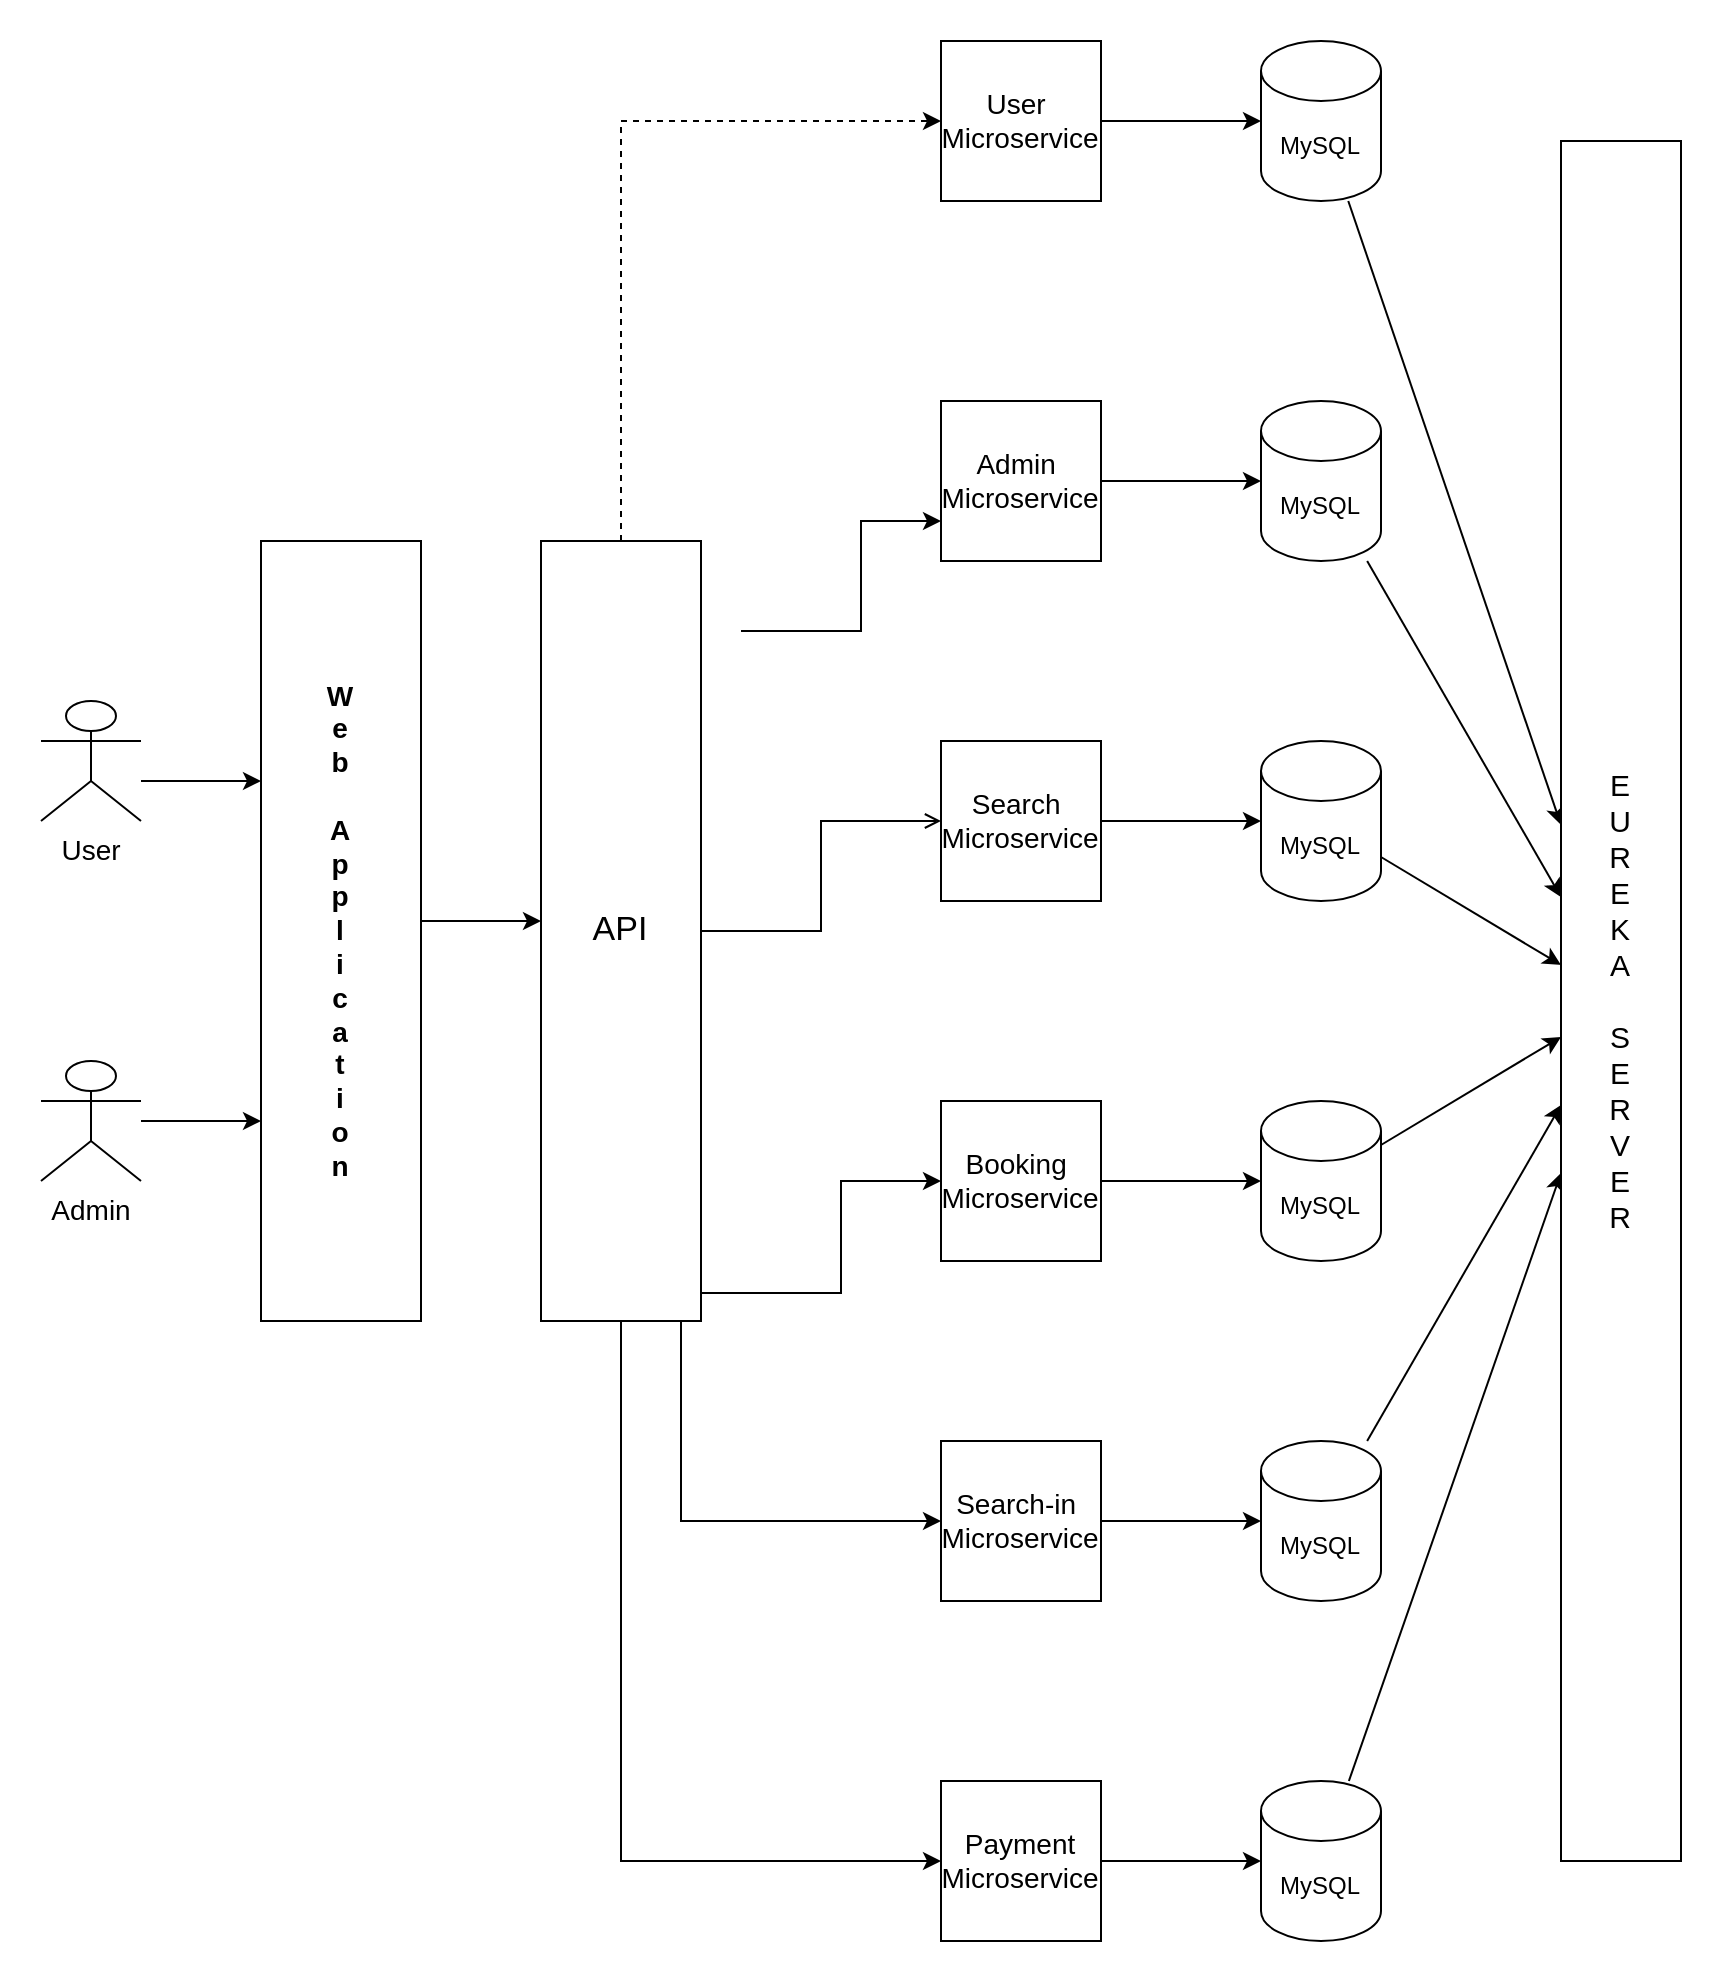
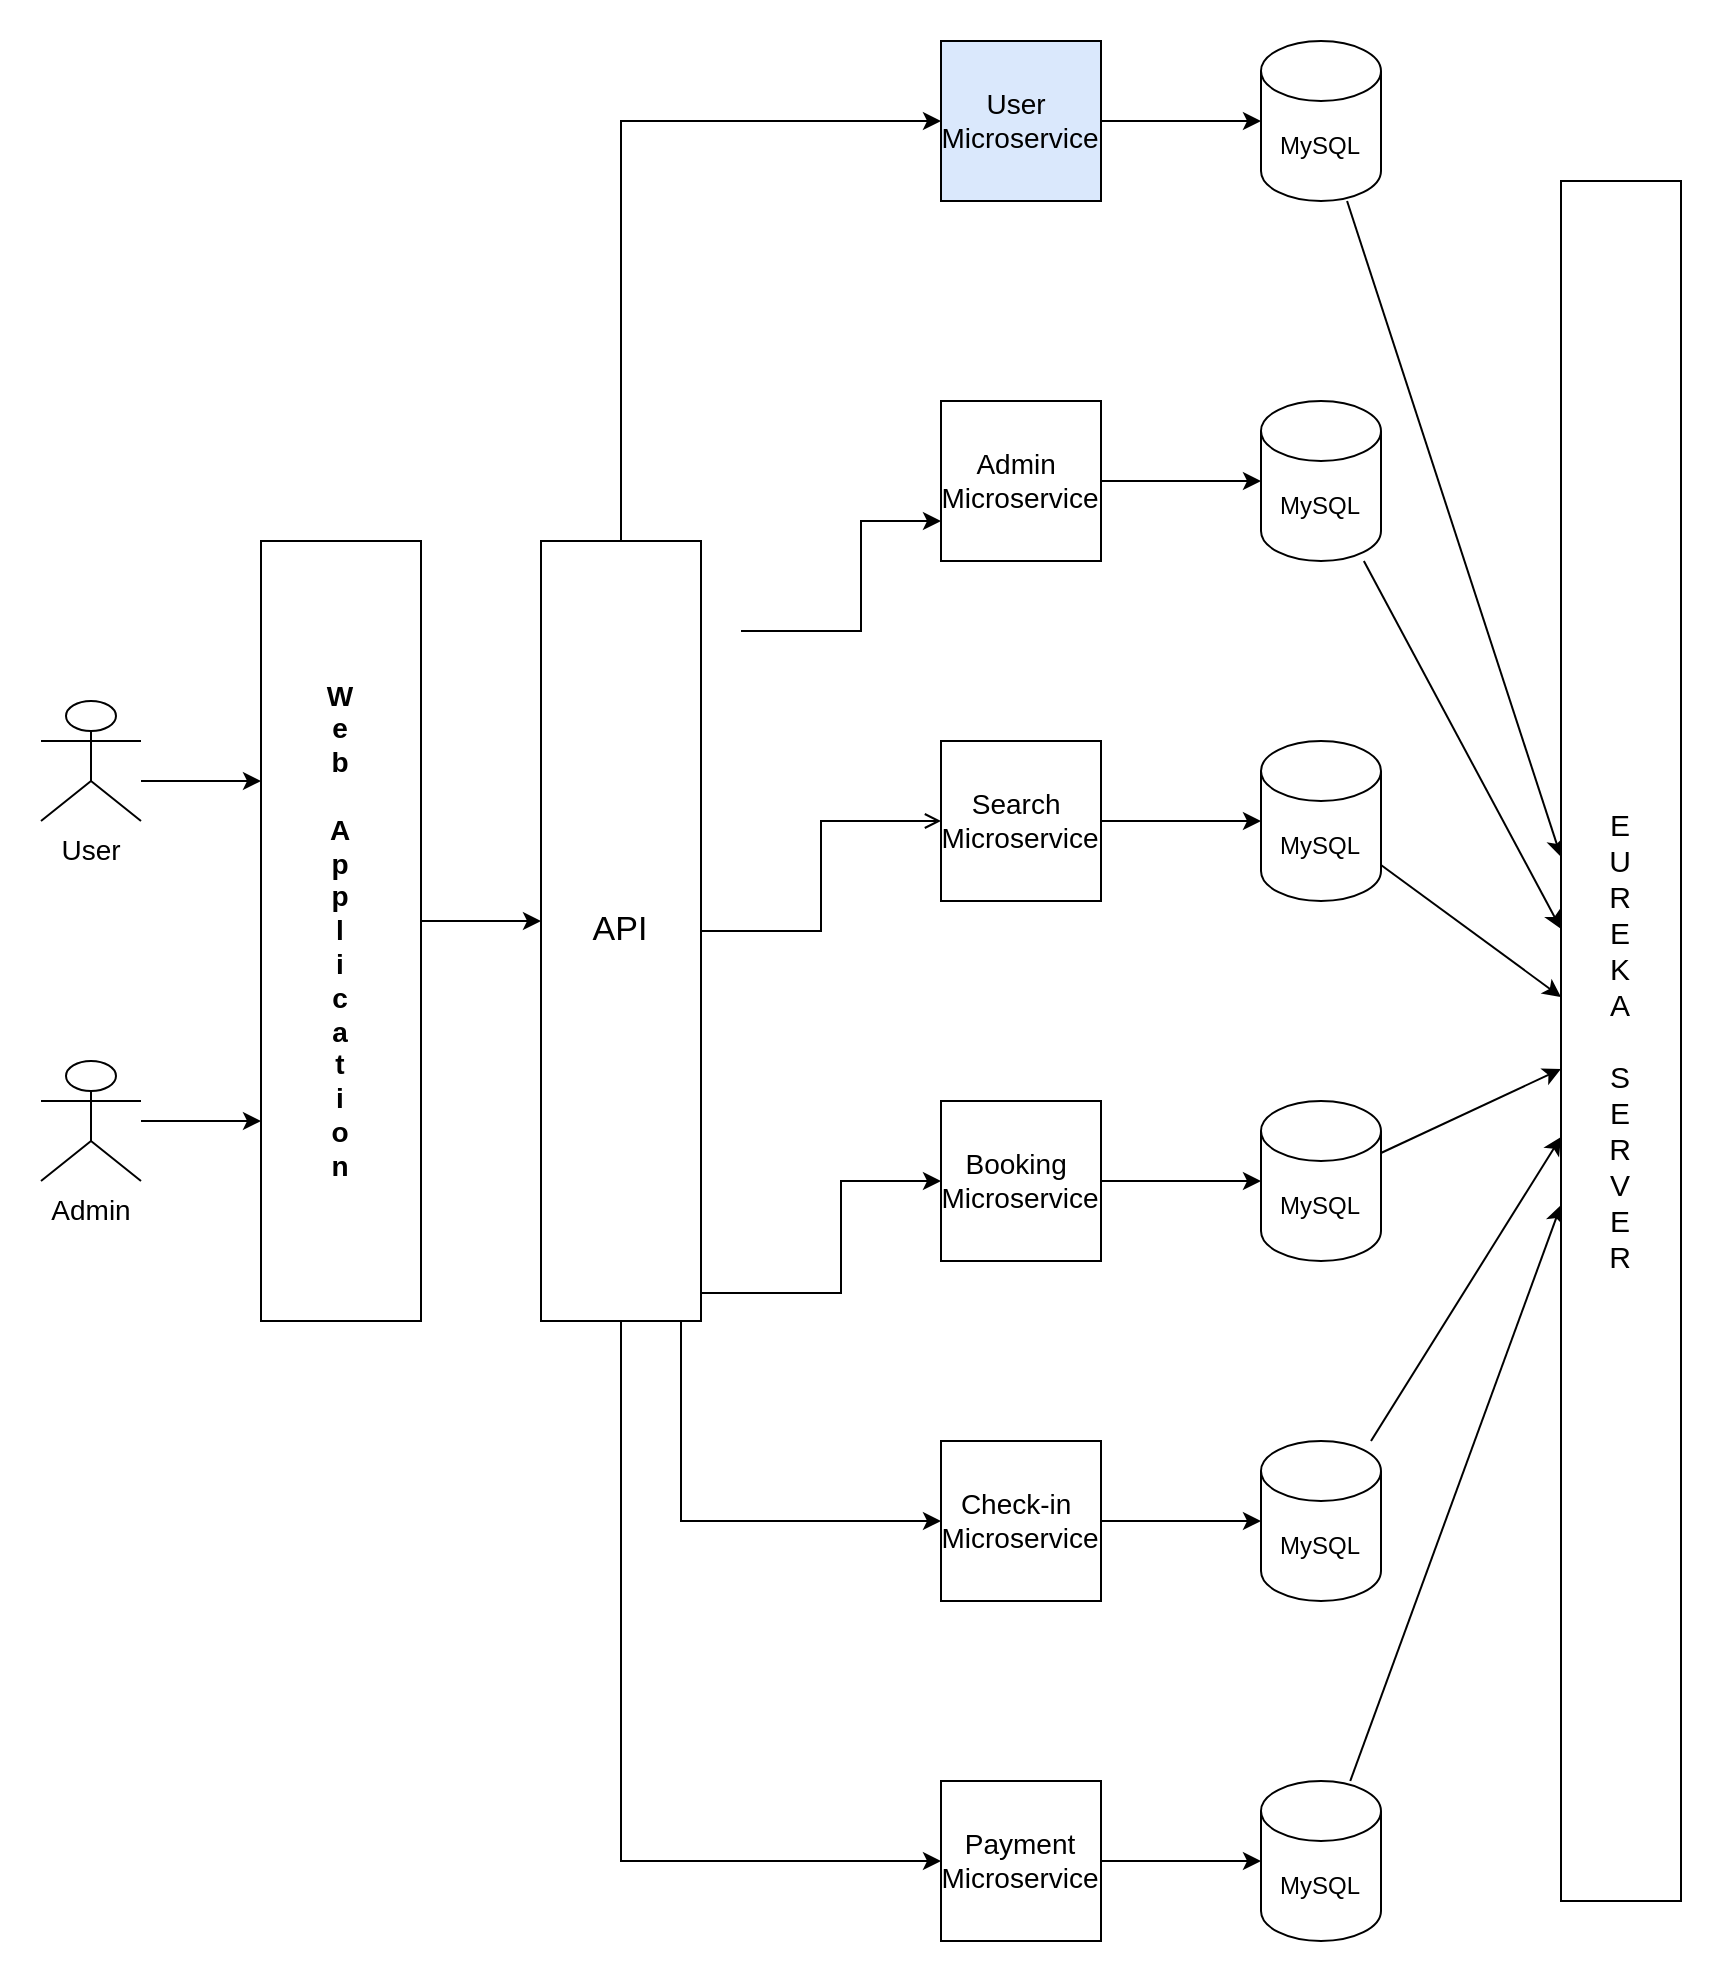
(1021, 121) -> (1021, 121)
(621, 179) -> (621, 179)
(1621, 1001) -> (1621, 1041)
(1021, 1521) -> (1021, 1521)
